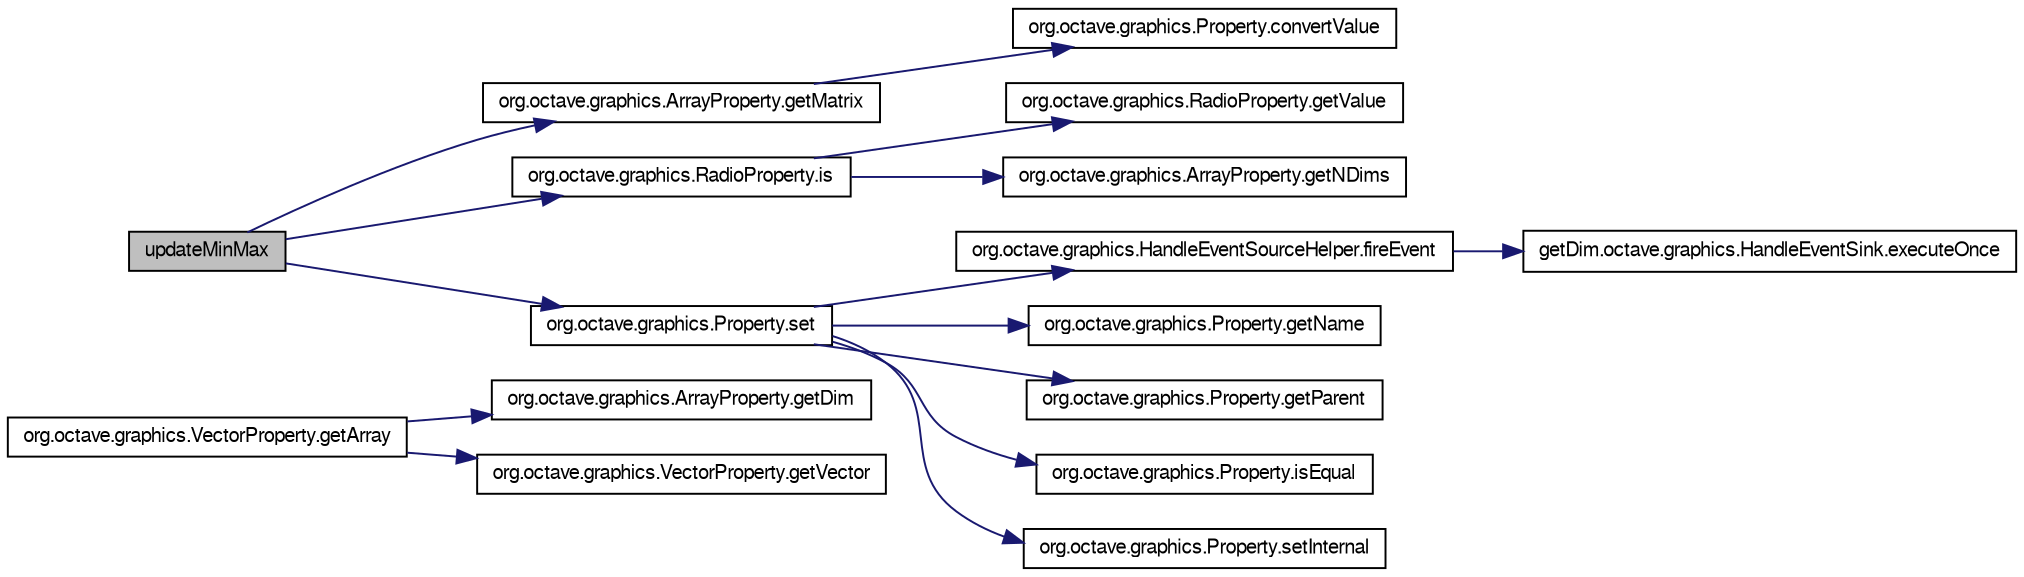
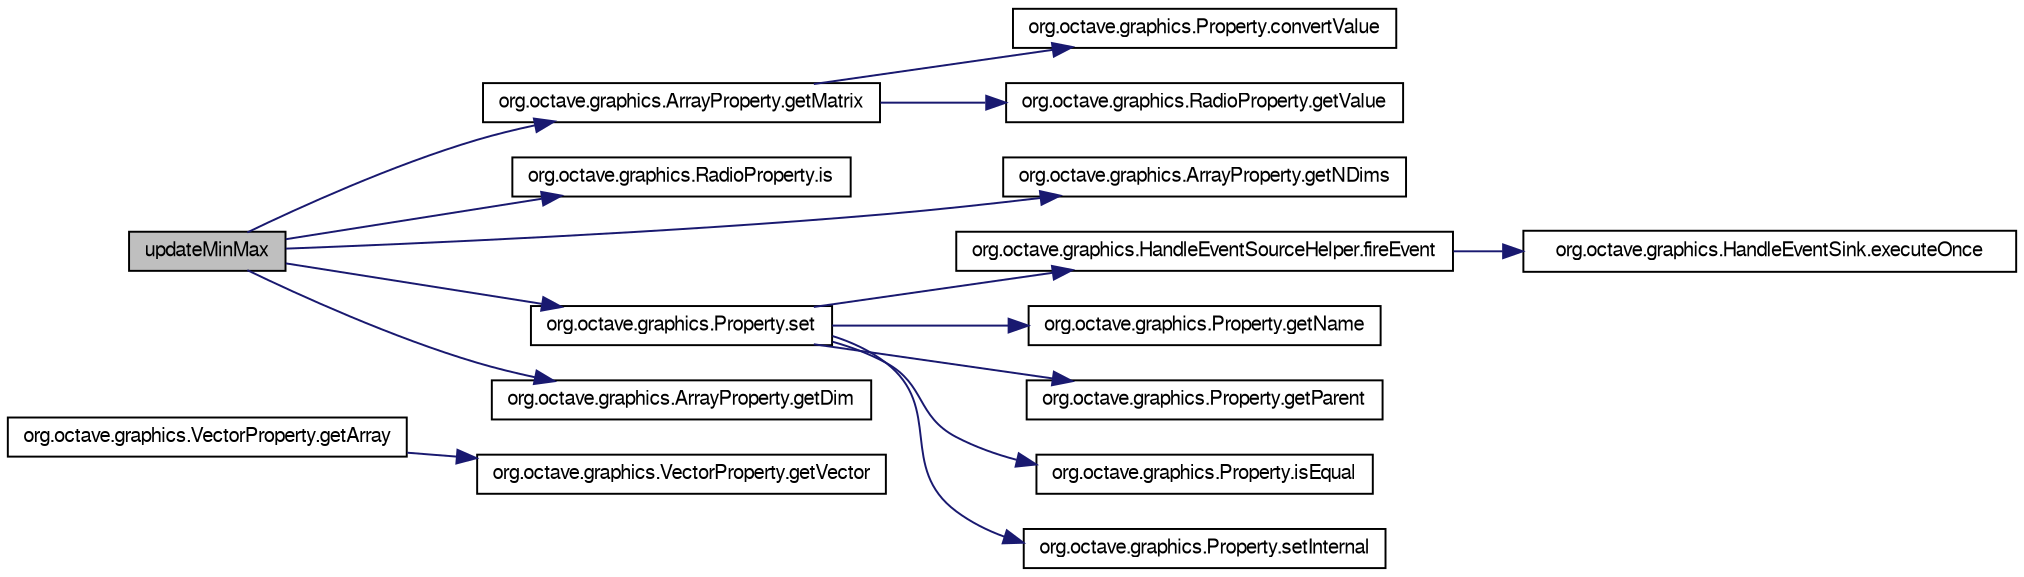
(933, 141) -> (933, 103)
(917, 177) -> (664, 230)
(1770, 251) -> (1770, 251)
(440, 419) -> (388, 332)
